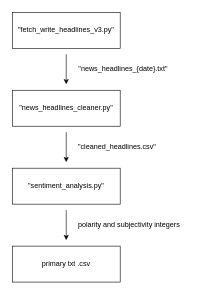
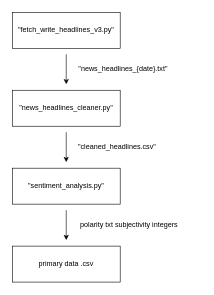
(129, 225) -> (129, 225)
(66, 264) -> (66, 264)
